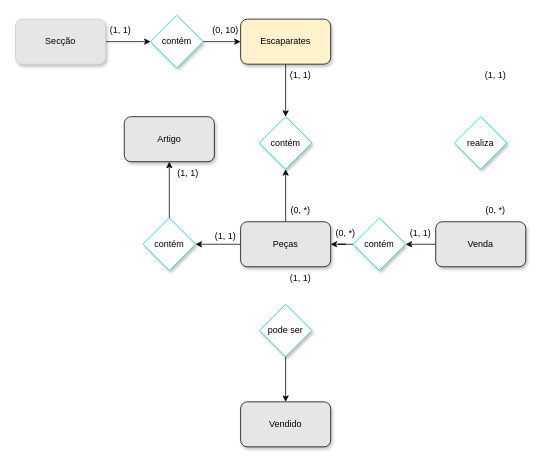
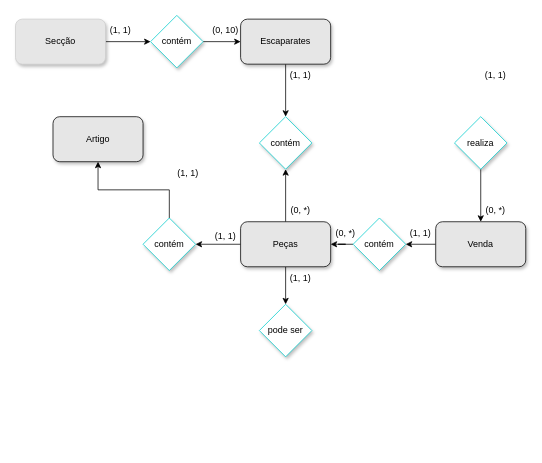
(285, 42) -> (285, 42)
(169, 139) -> (98, 139)
none -> (480, 192)
none -> (285, 283)
(285, 377) -> none
(285, 424) -> none
